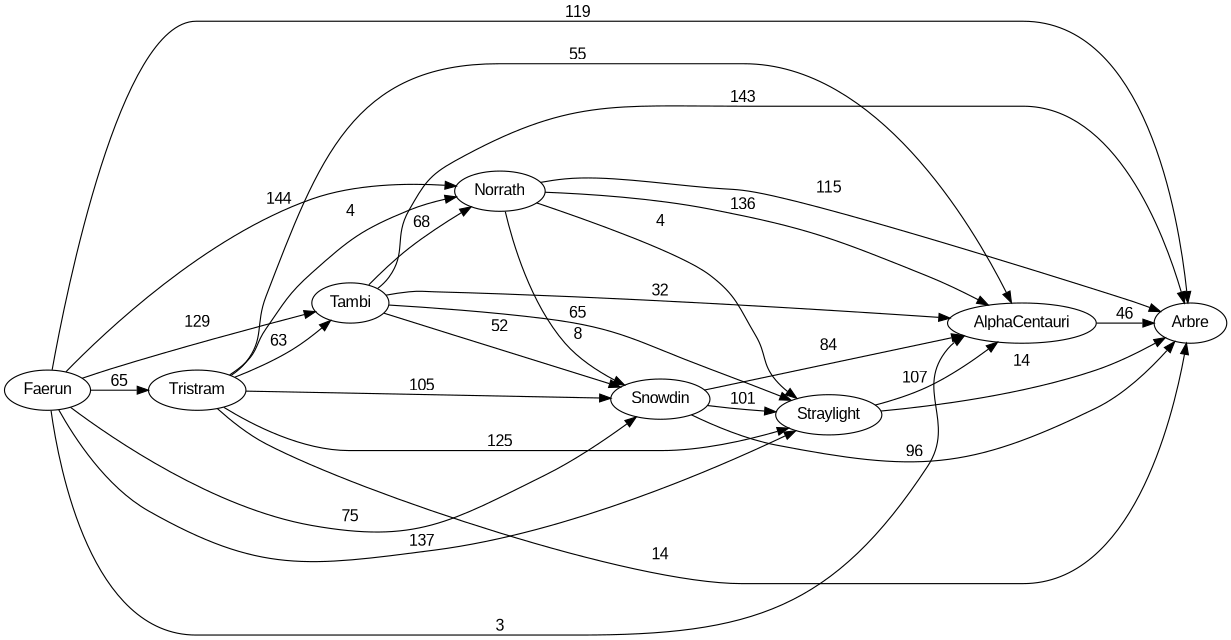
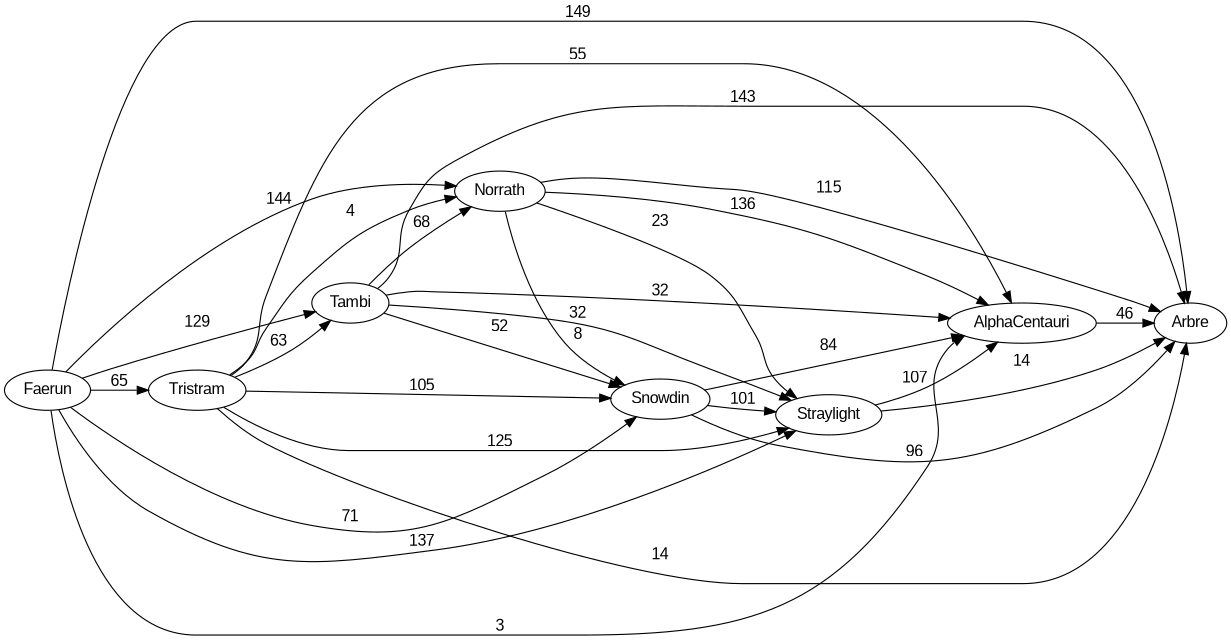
(578, 13) -> (578, 13)
(660, 222) -> (660, 222)
(578, 314) -> (578, 314)
(350, 517) -> (350, 517)
